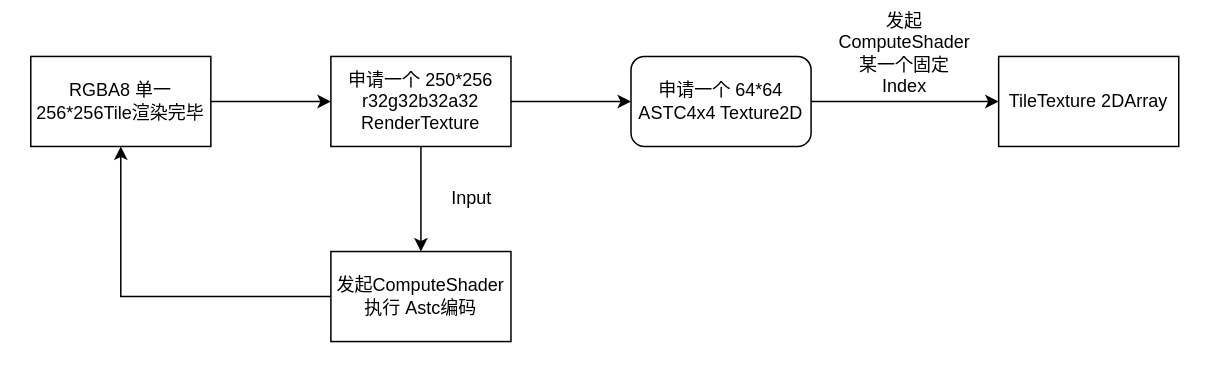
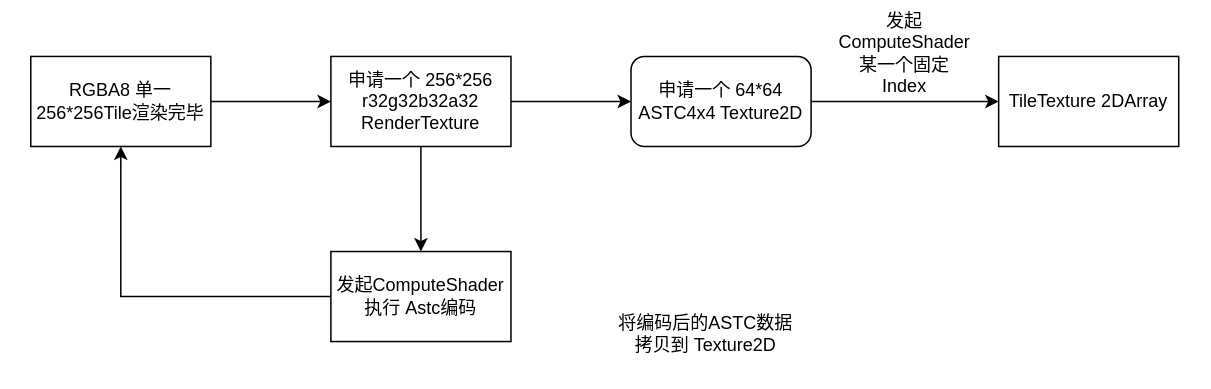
(421, 101) -> (421, 101)
(472, 199) -> none
none -> (706, 334)
